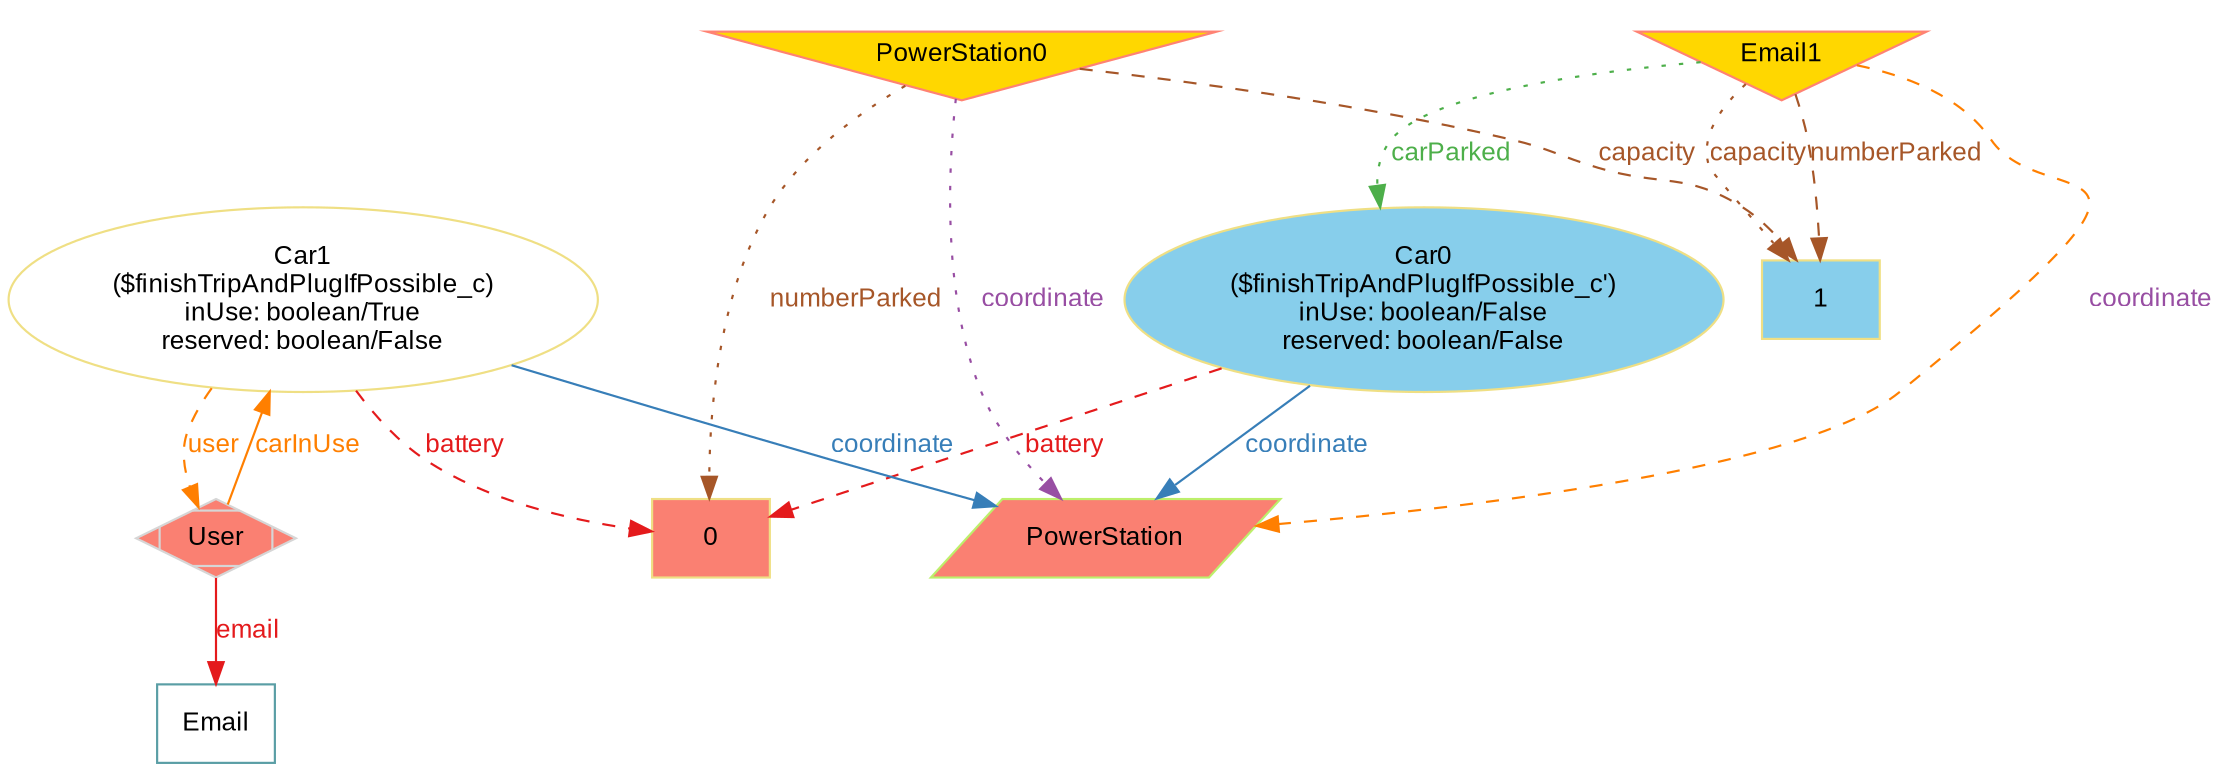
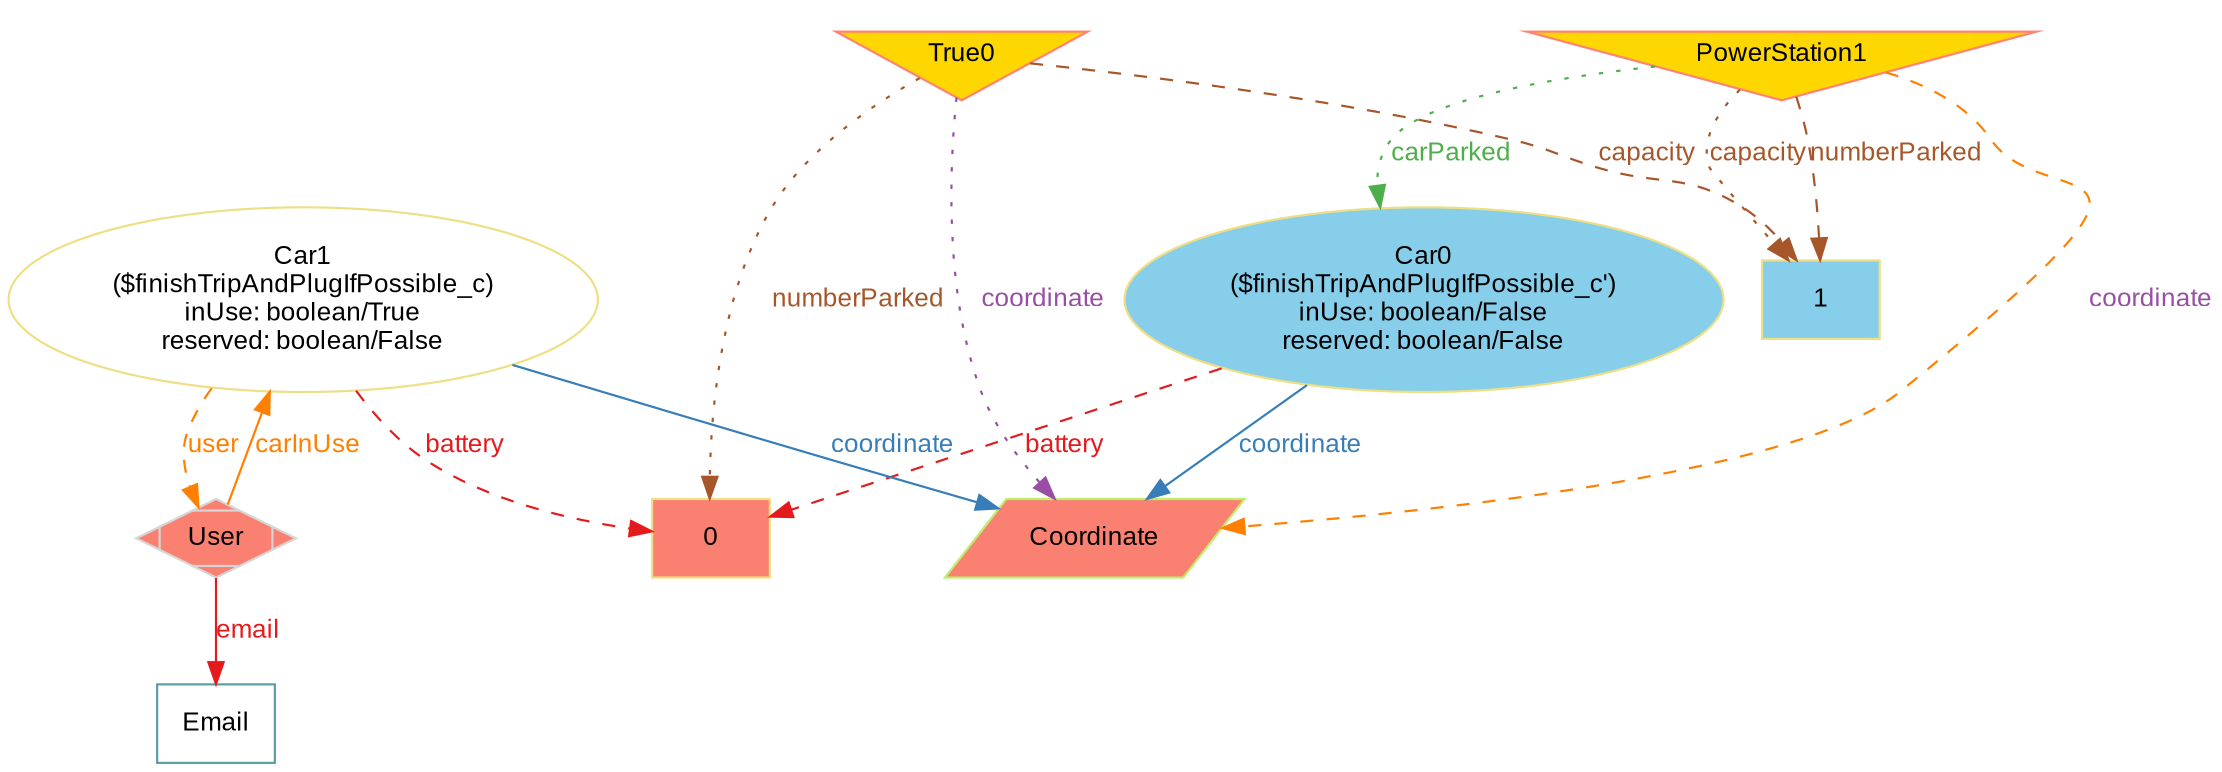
(962, 55) -> (962, 55)
(1782, 55) -> (1782, 55)
(1106, 538) -> (1095, 538)
